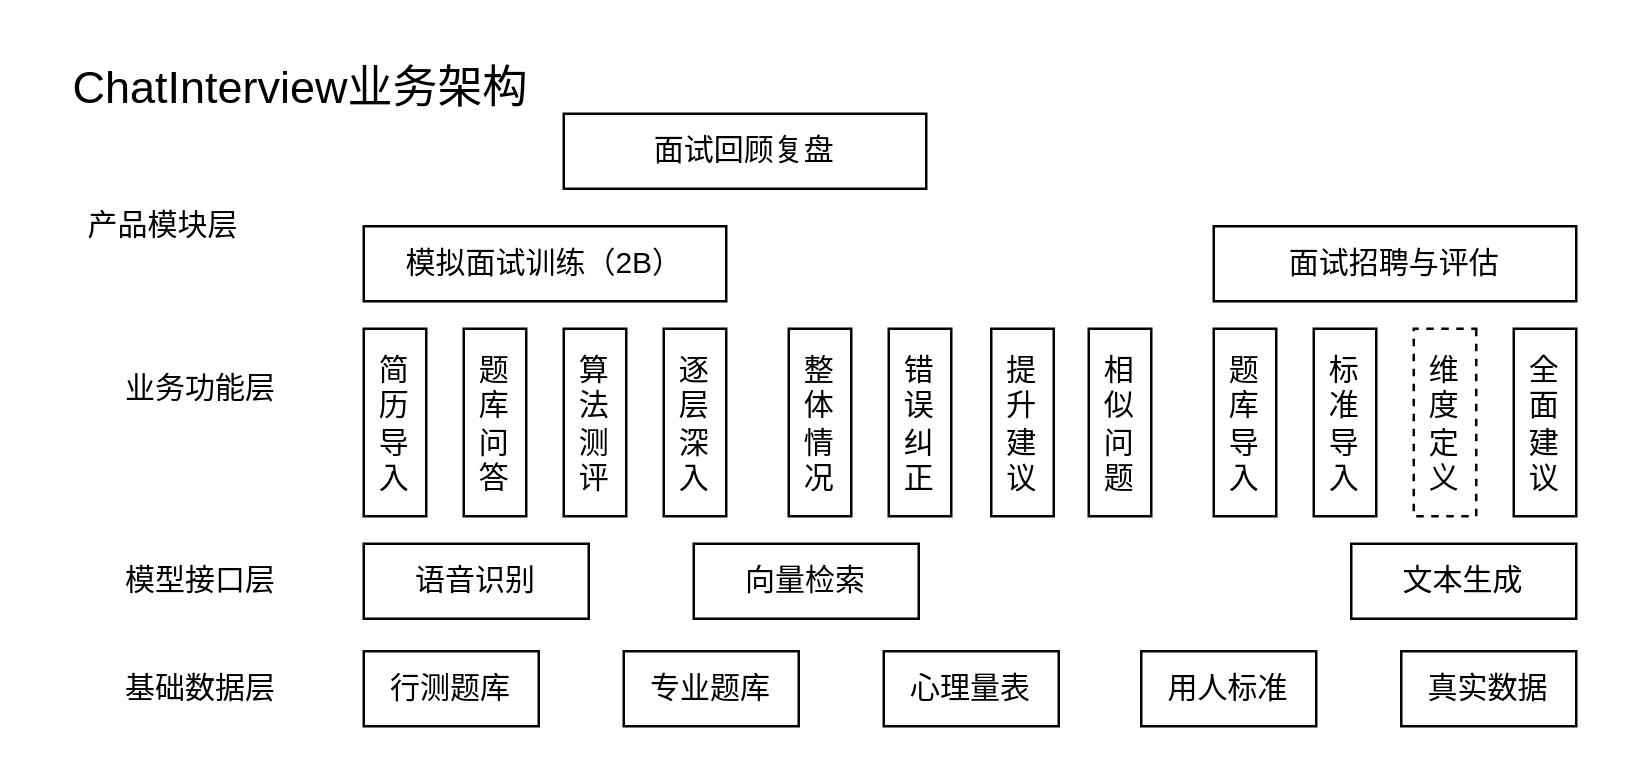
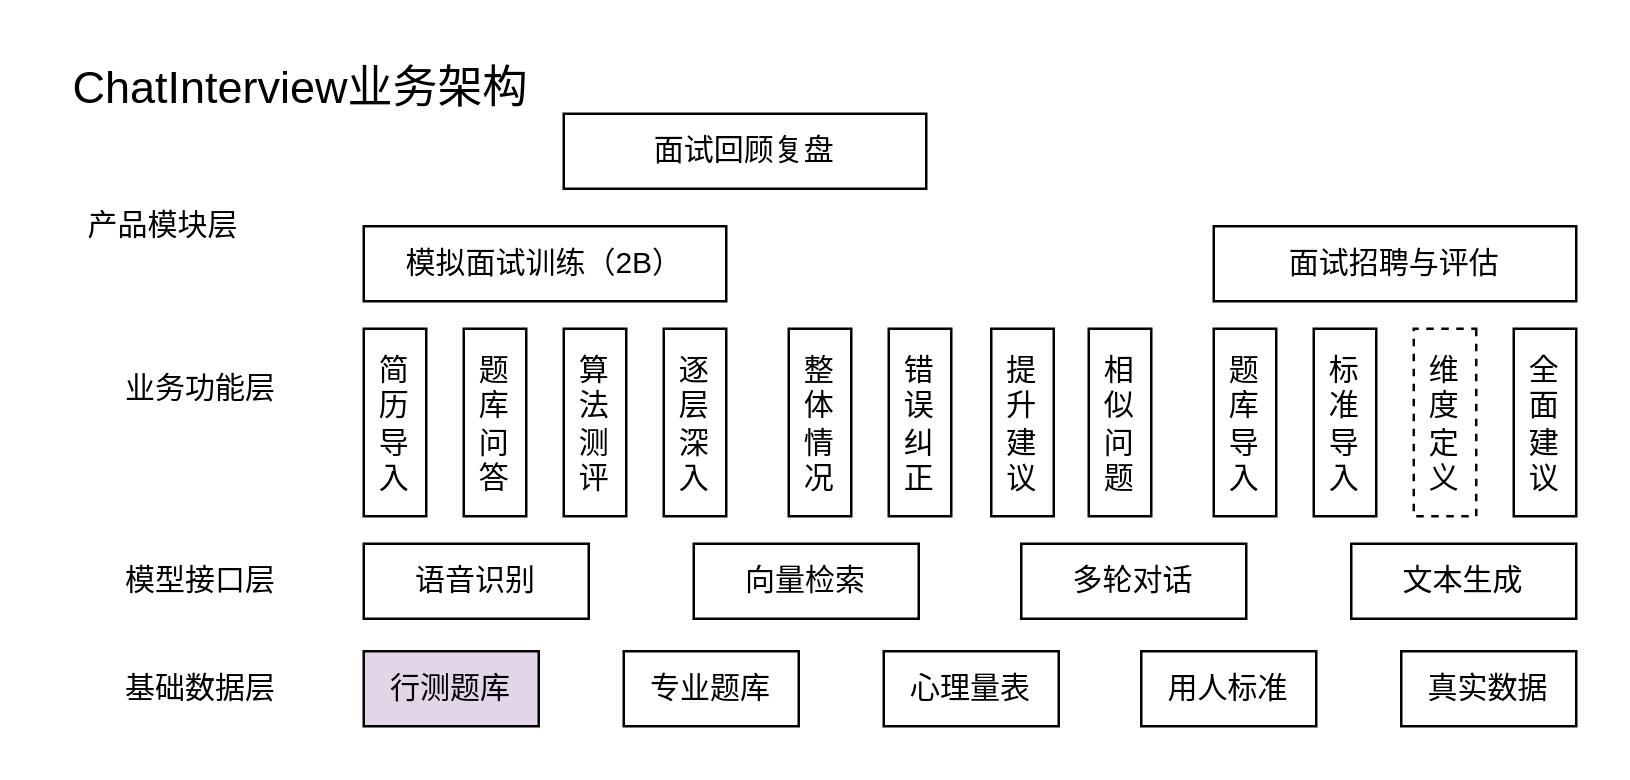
none -> (1134, 581)
(451, 689) -> (451, 689)
